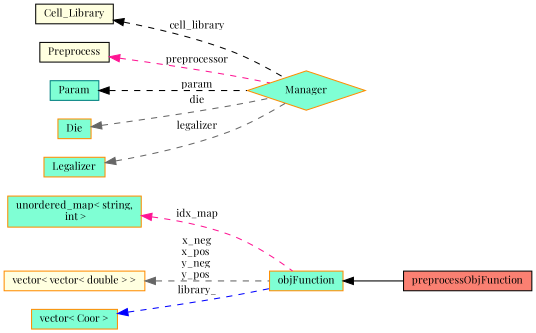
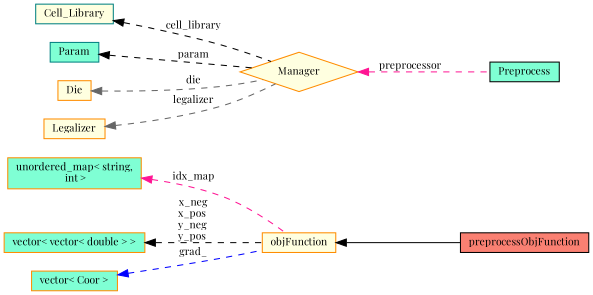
(74, 14) -> (74, 14)
(74, 52) -> (525, 72)
(195, 69) -> (429, 72)
(306, 91) -> (299, 72)
(74, 129) -> (74, 91)
(74, 167) -> (74, 129)
(74, 281) -> (74, 243)
(213, 281) -> (209, 243)
(306, 281) -> (299, 243)
(196, 291) -> (192, 252)
